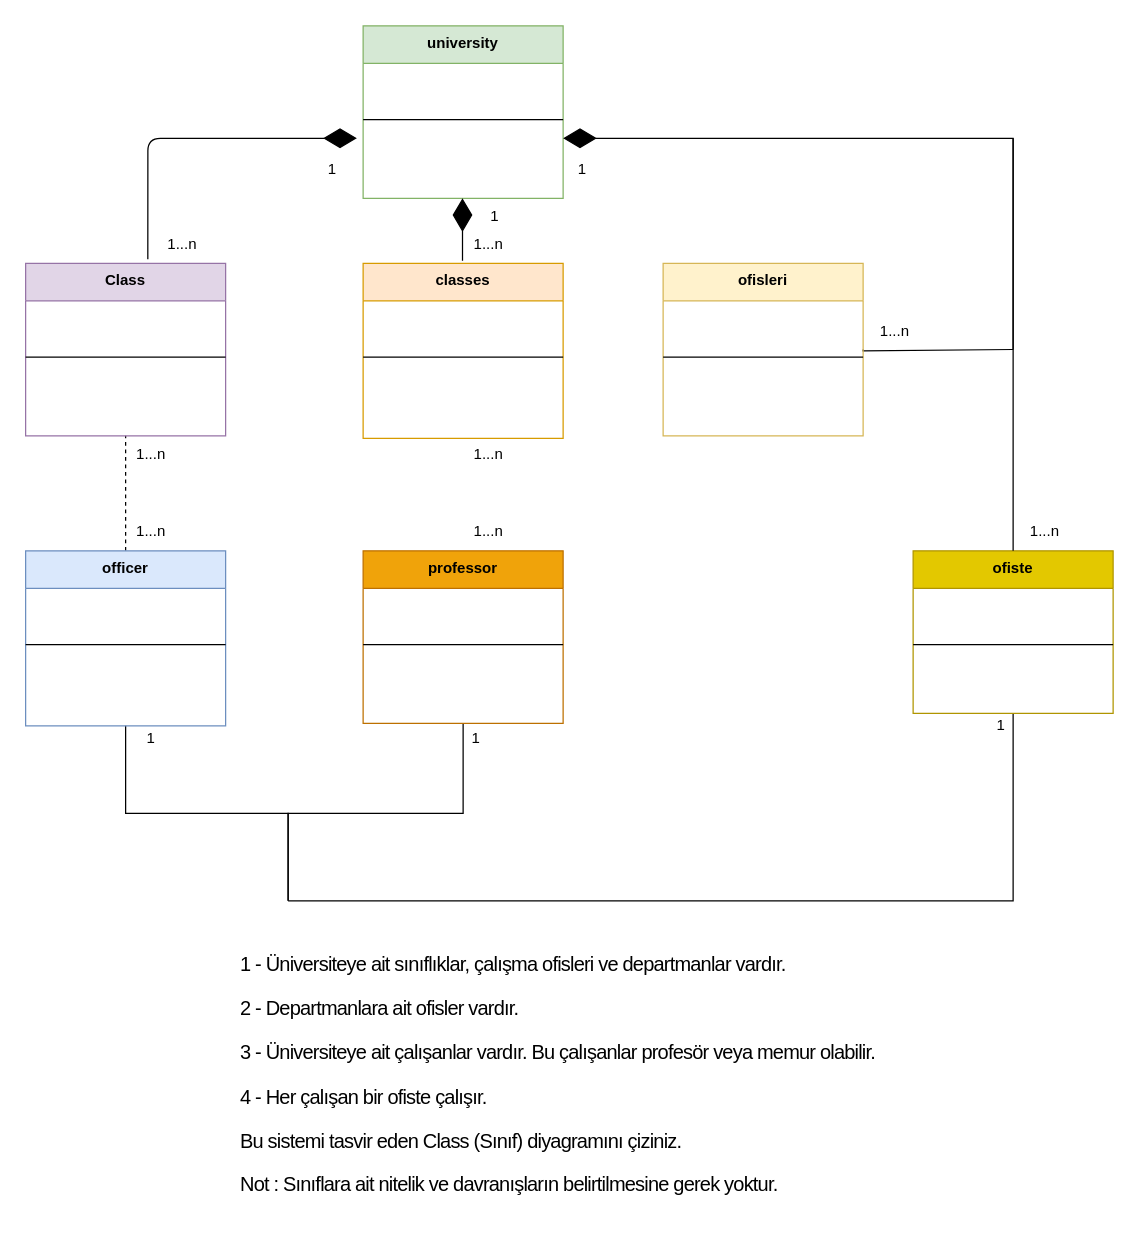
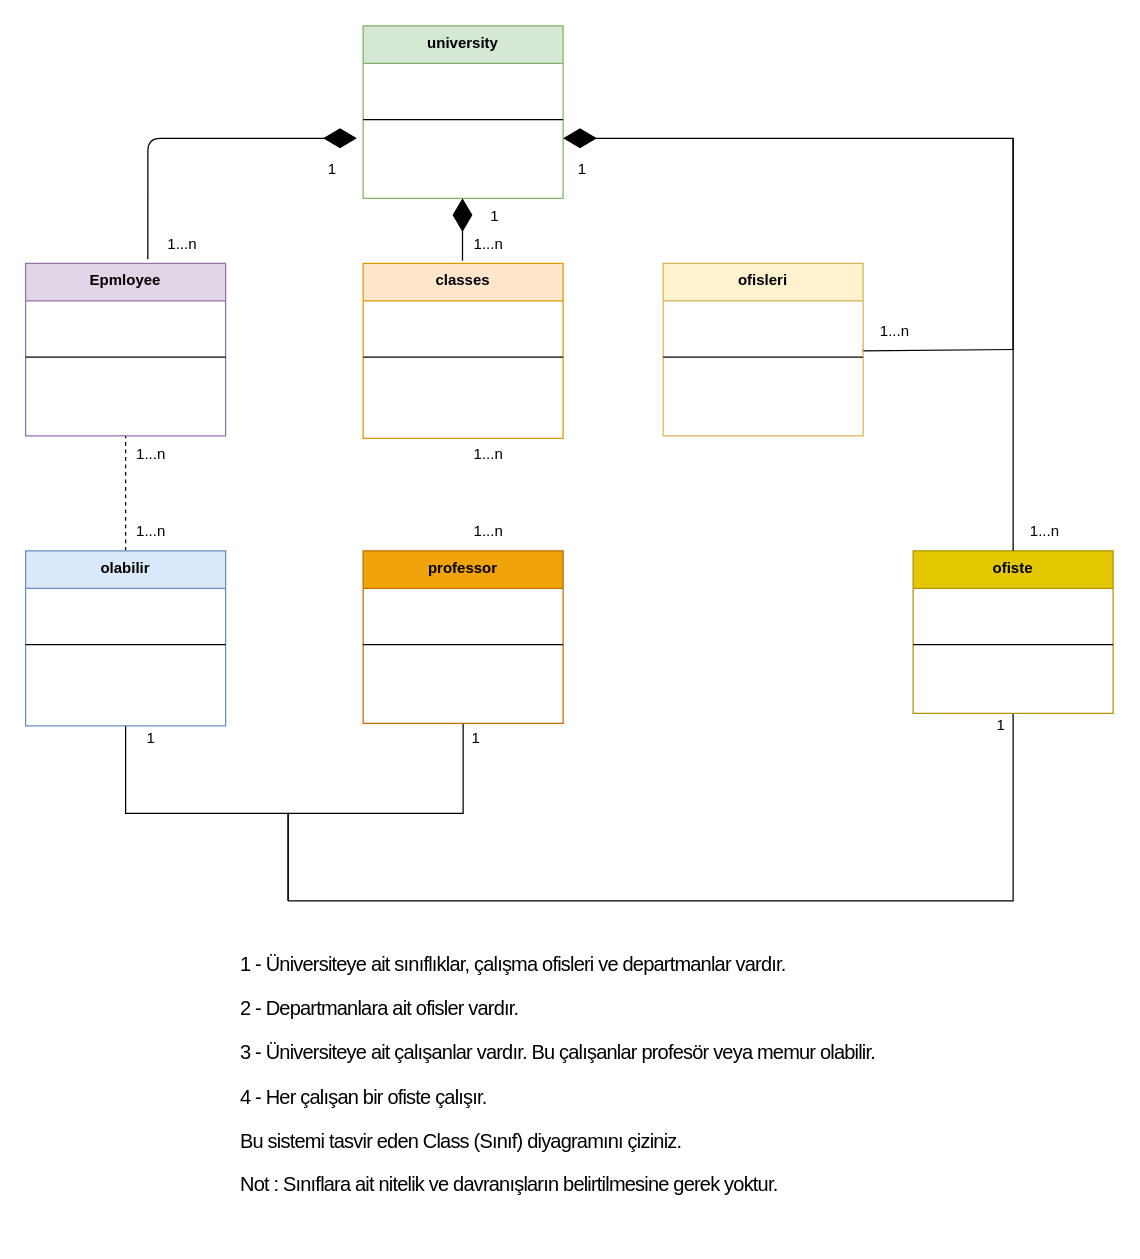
(125, 280) -> (125, 280)
(125, 568) -> (125, 568)
